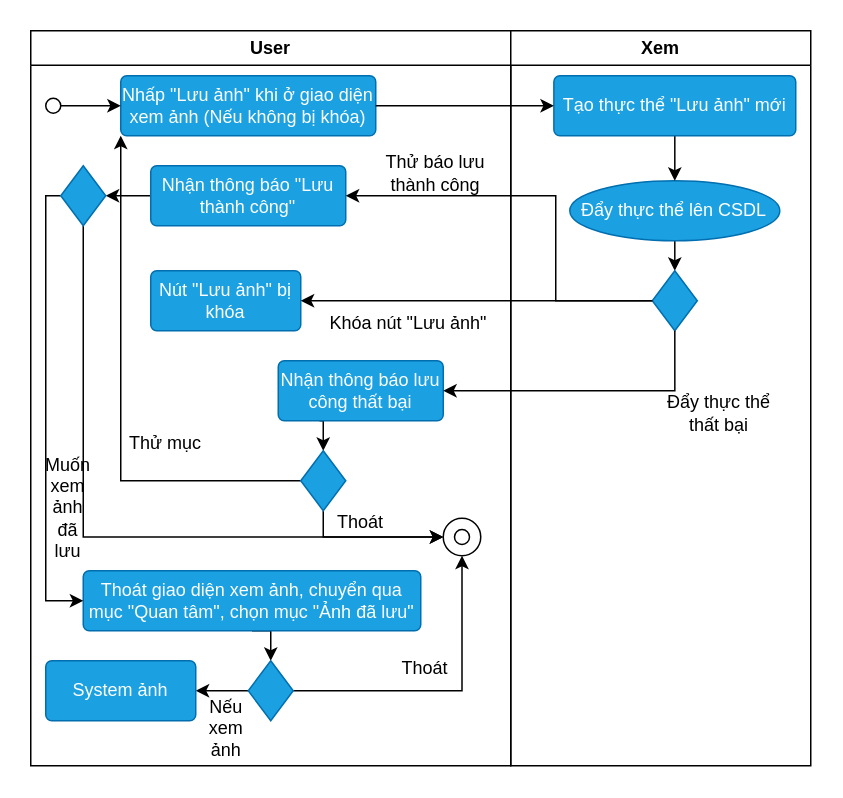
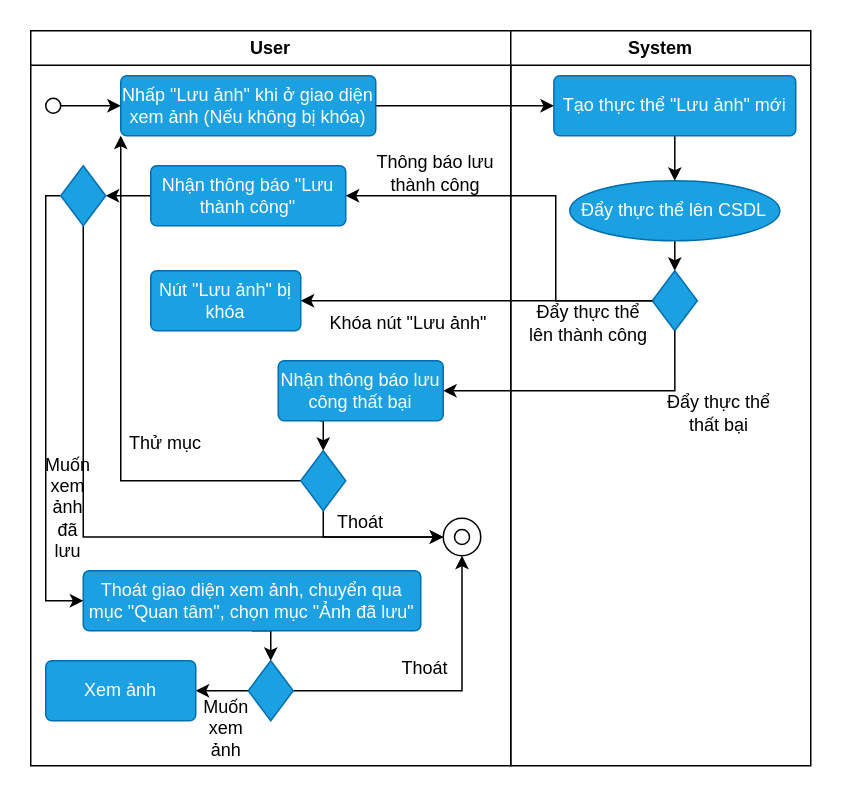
(661, 49) -> (661, 49)
(436, 173) -> (436, 173)
none -> (589, 323)
(121, 691) -> (121, 691)
(227, 728) -> (227, 728)
